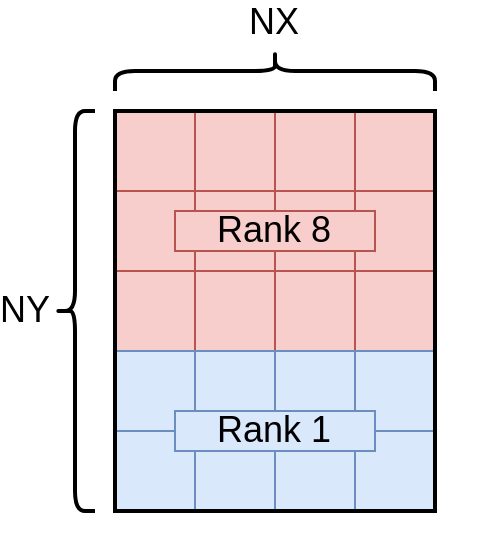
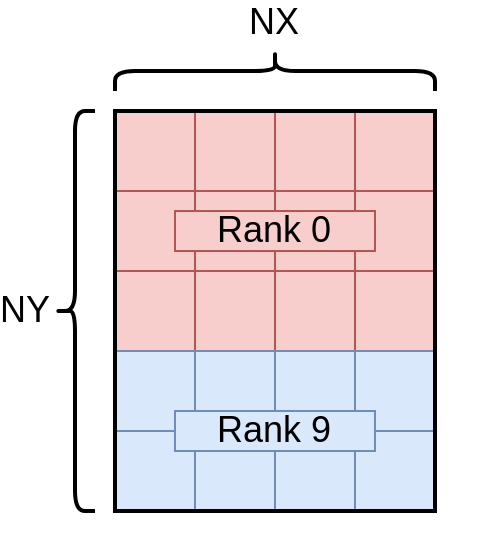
(275, 231) -> (275, 231)
(275, 431) -> (275, 431)
